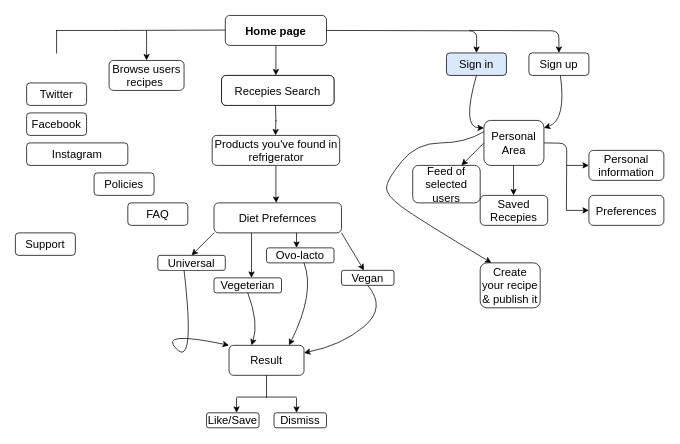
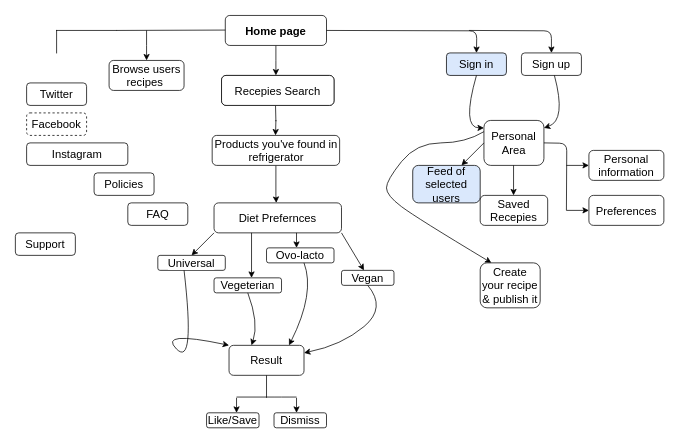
(559, 64) -> (552, 64)
(57, 124) -> (57, 124)
(447, 184) -> (447, 184)
